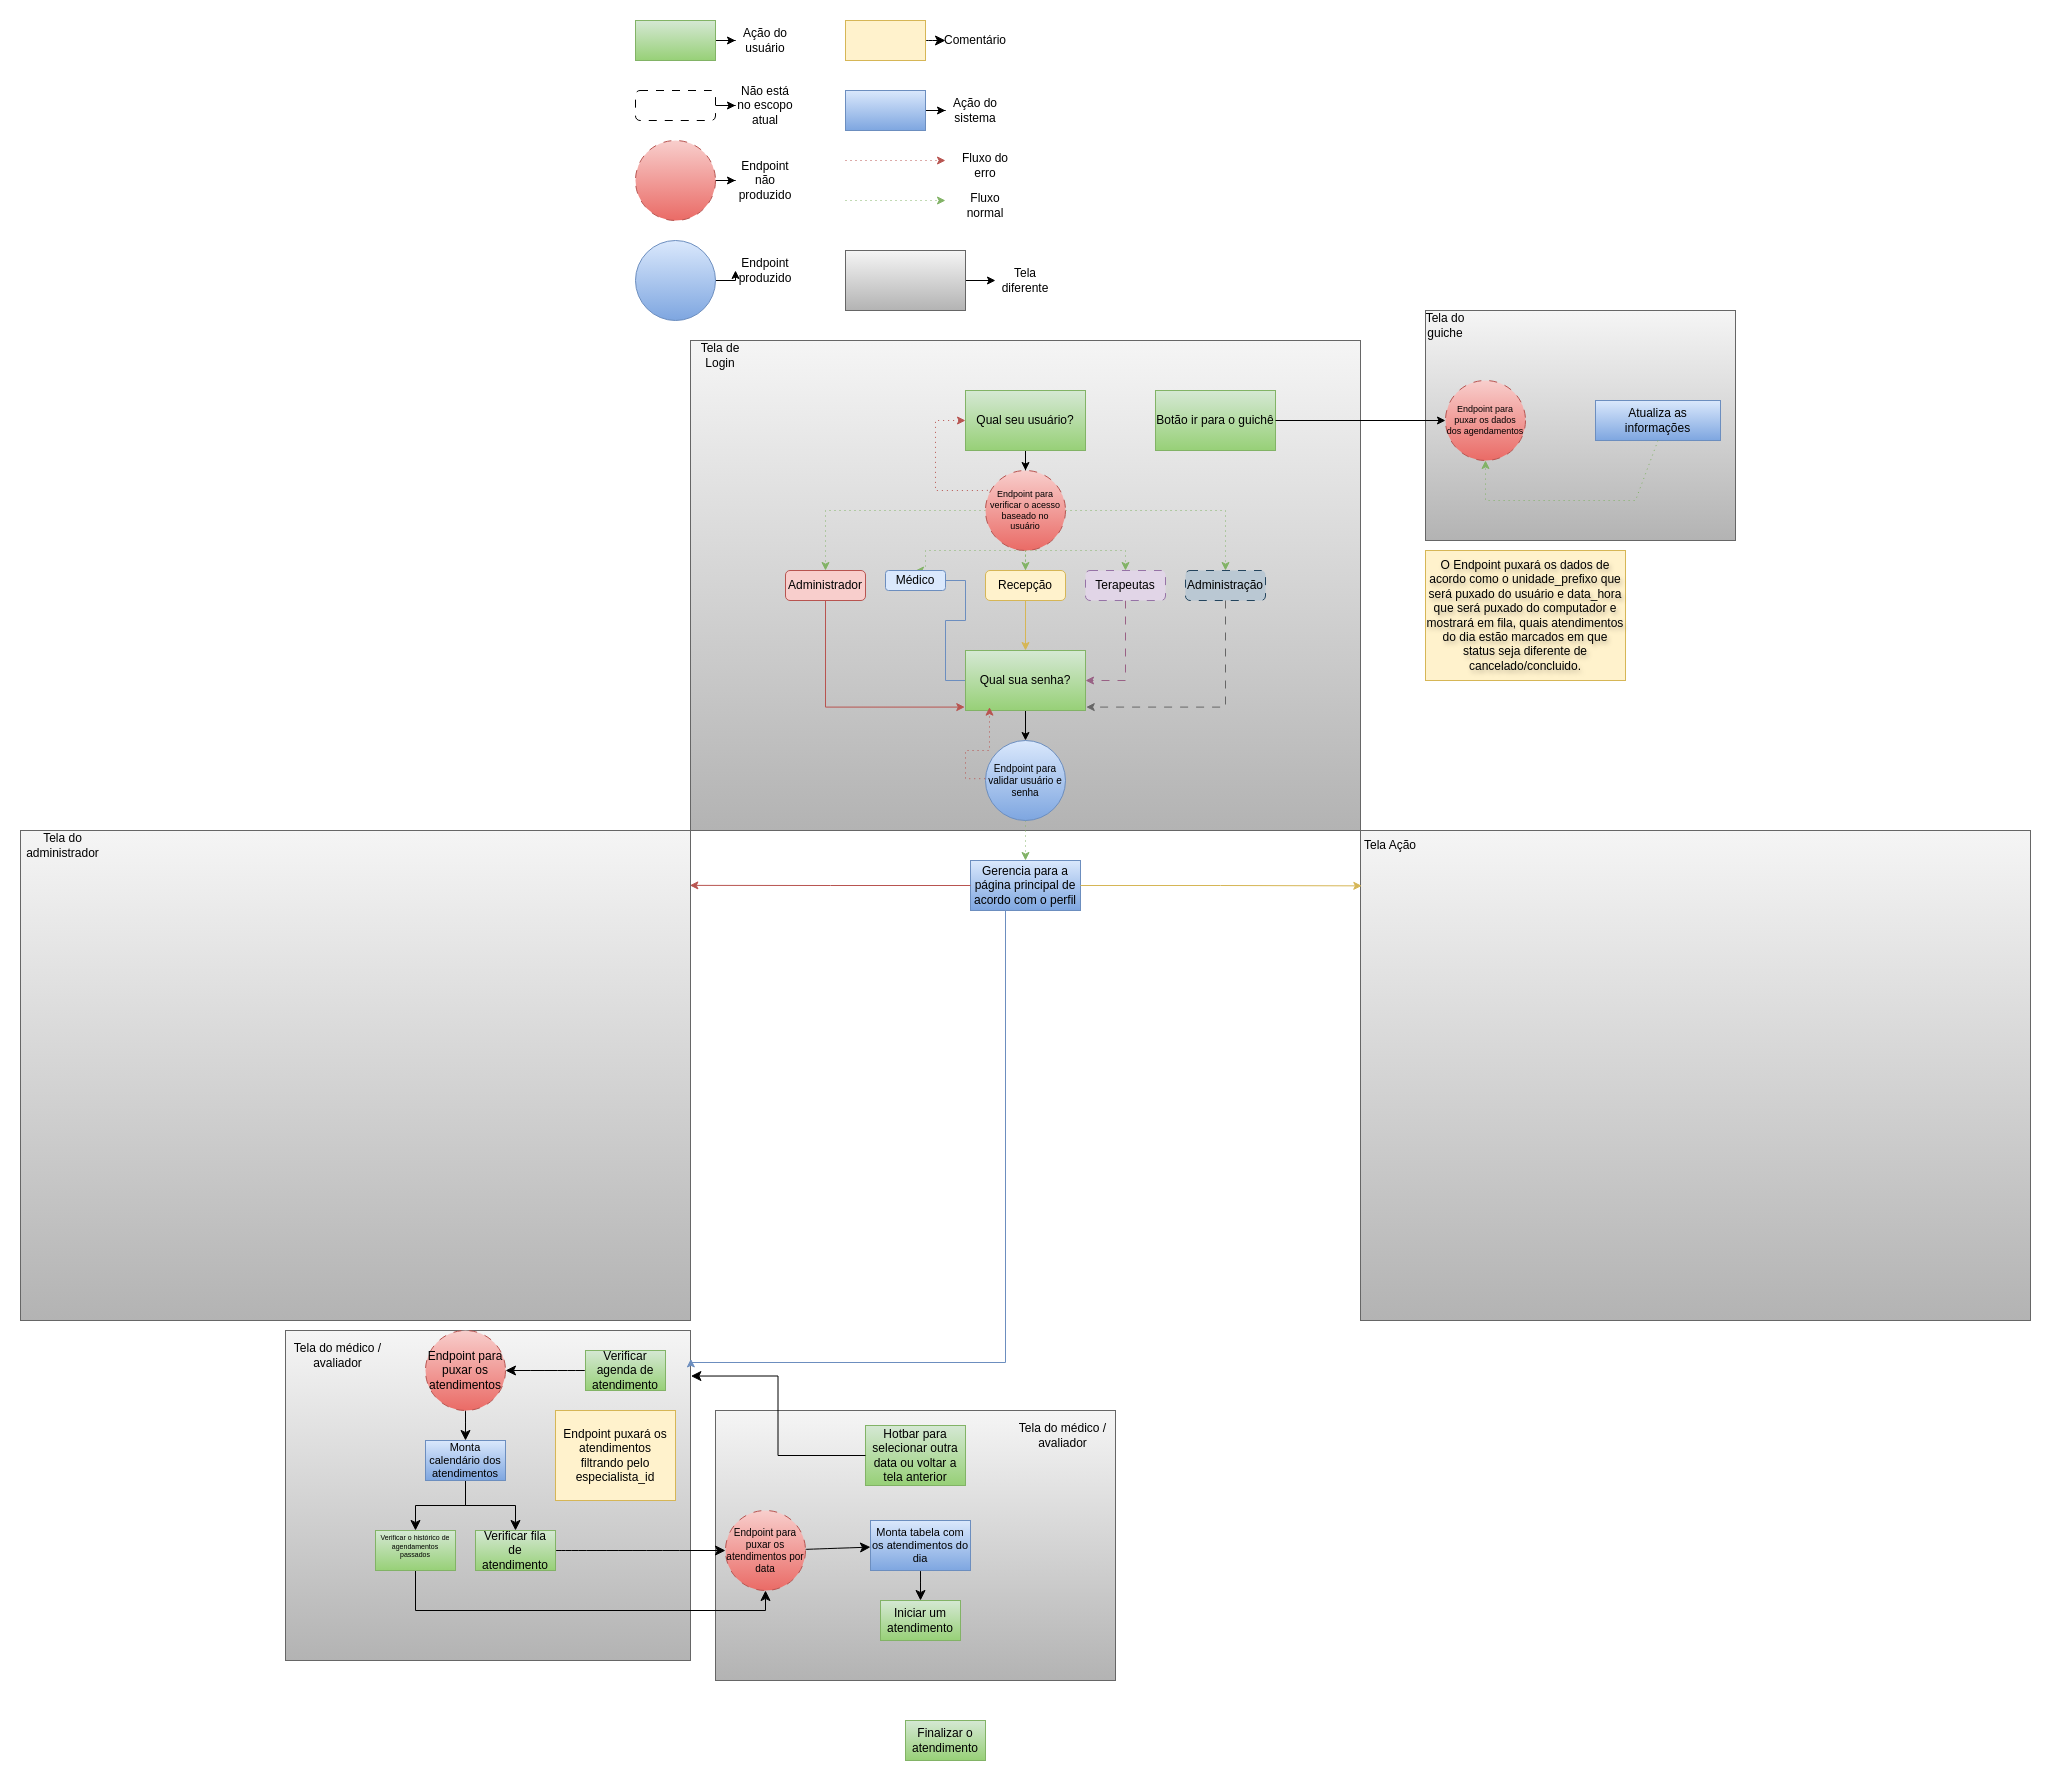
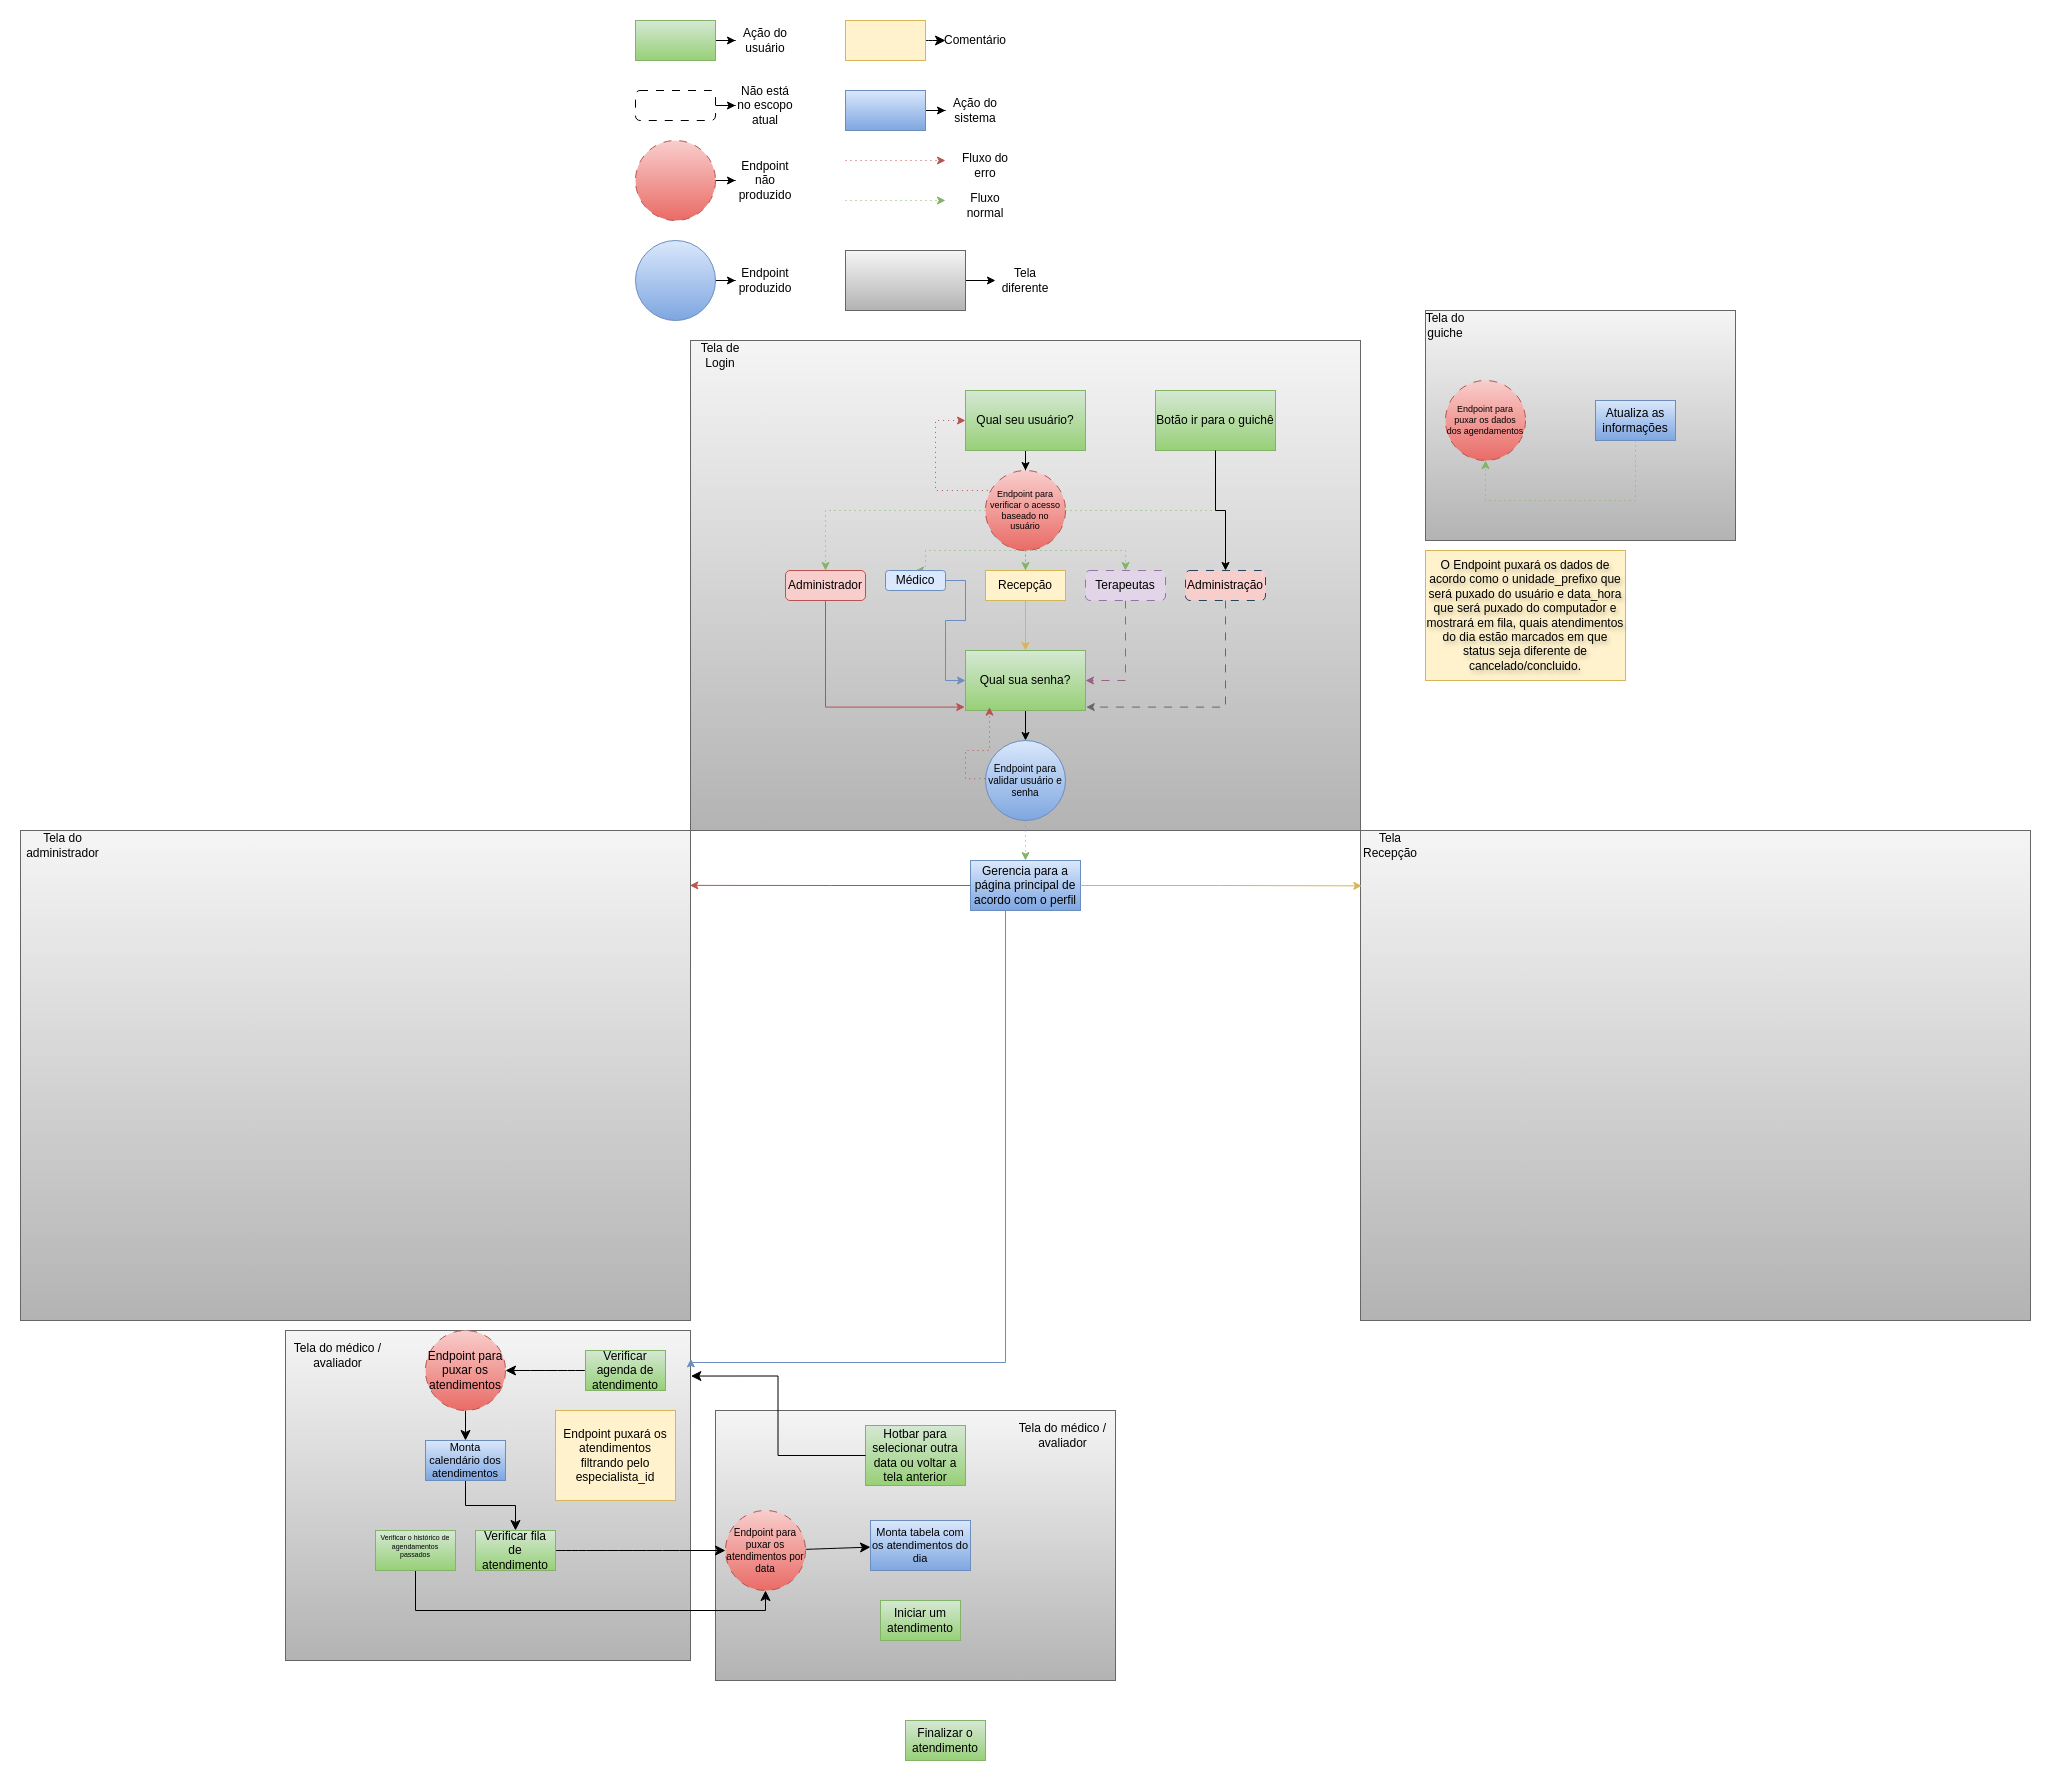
(766, 271) -> (766, 281)
(1357, 421) -> (1216, 480)
(1658, 421) -> (1636, 421)
(1026, 586) -> (1026, 586)
(1226, 586) -> (1226, 586)
(960, 681) -> (957, 681)
(1391, 846) -> (1391, 846)
(432, 1506) -> none
(921, 1581) -> none
